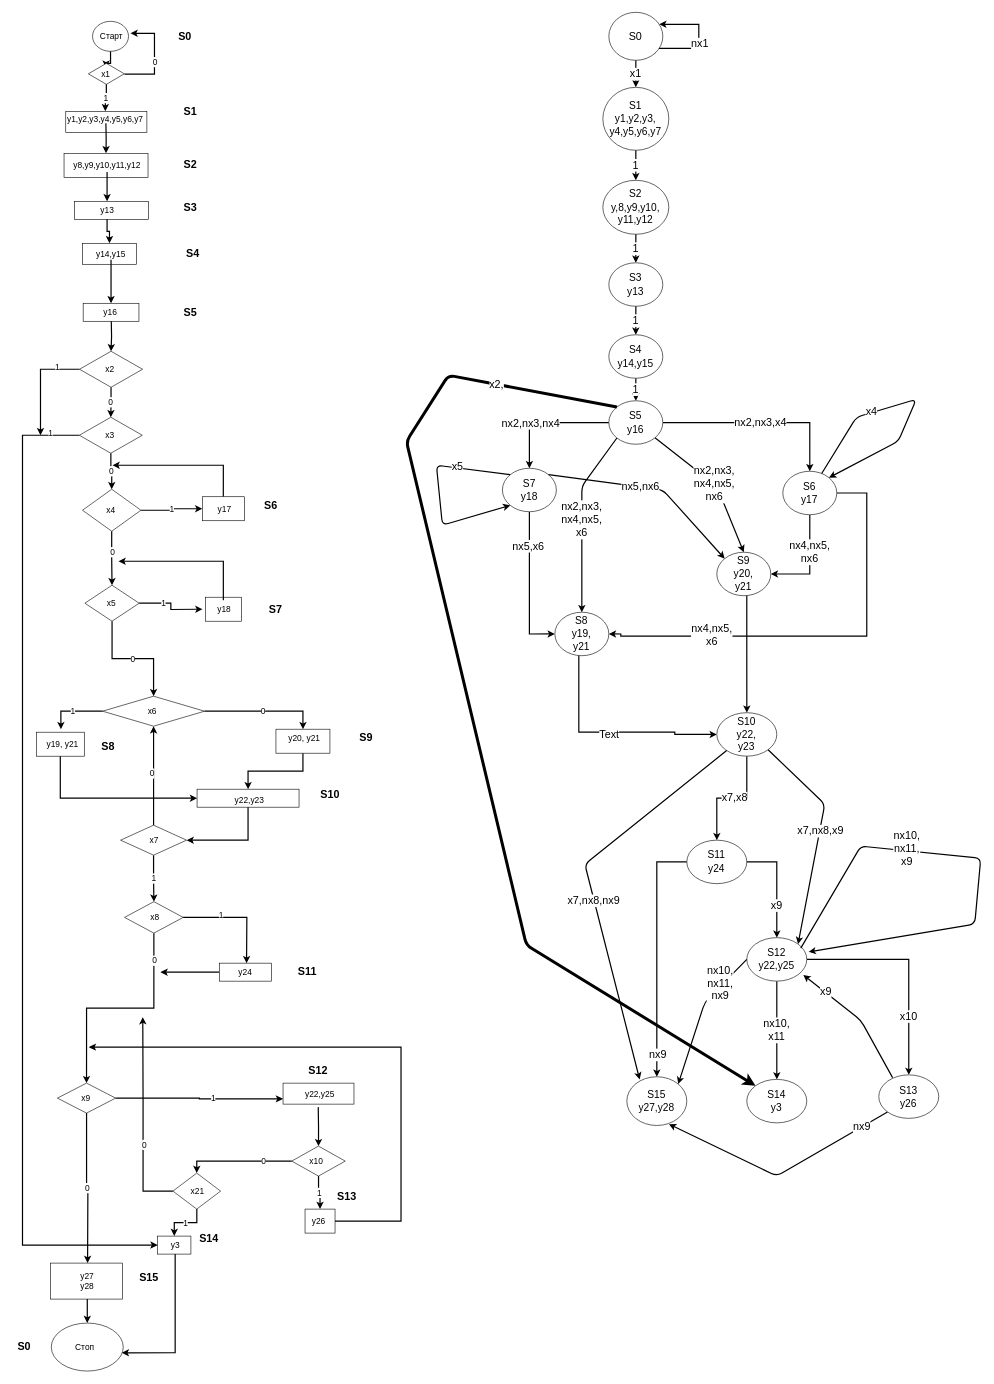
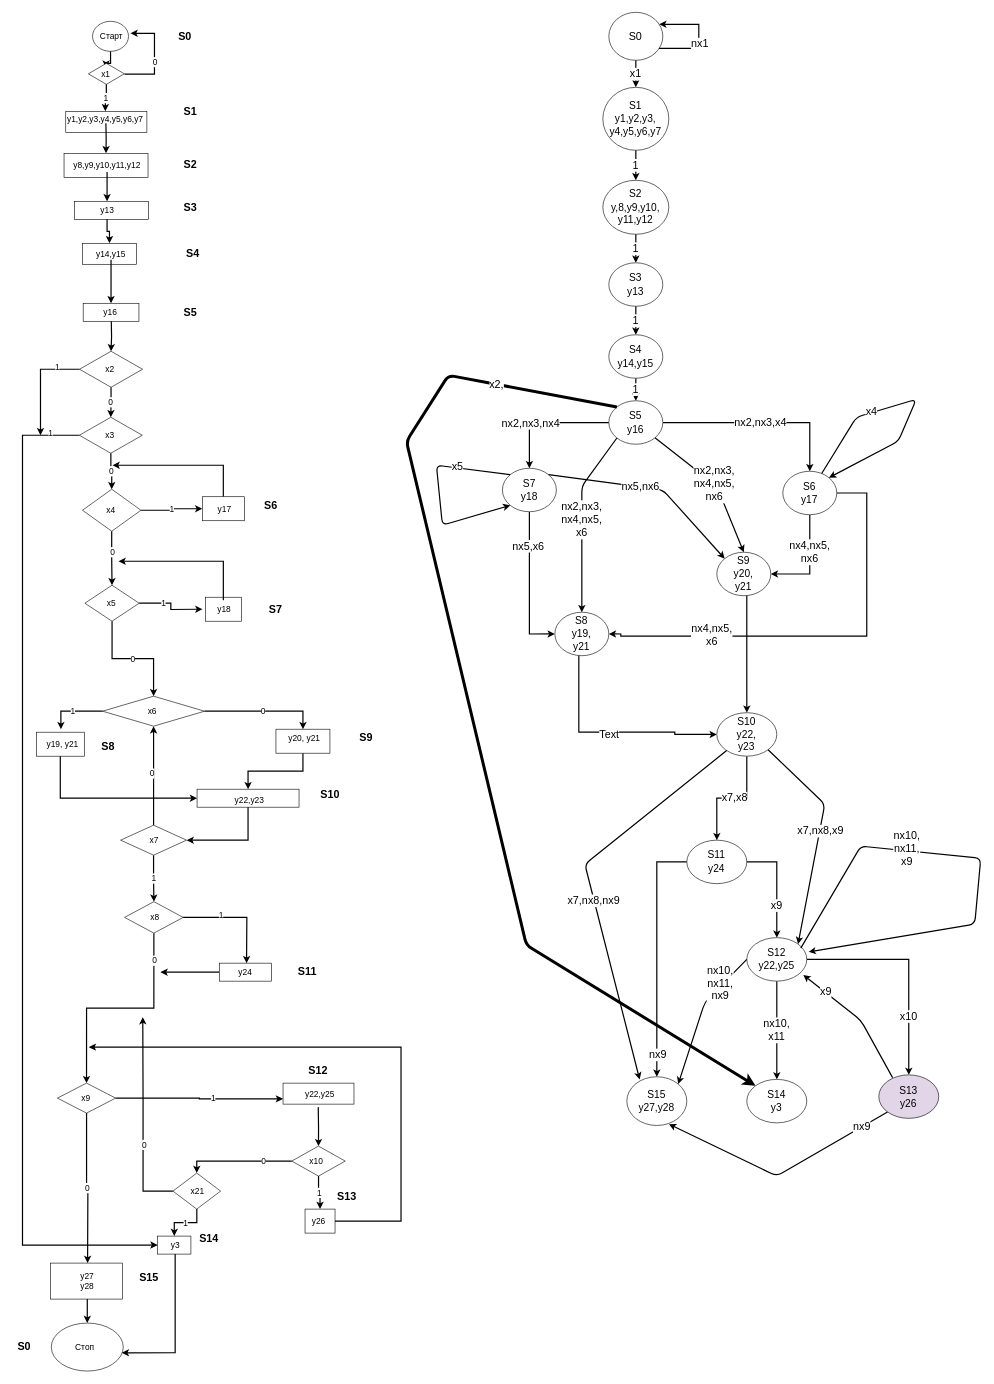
(909, 1097) -> (909, 1097)
